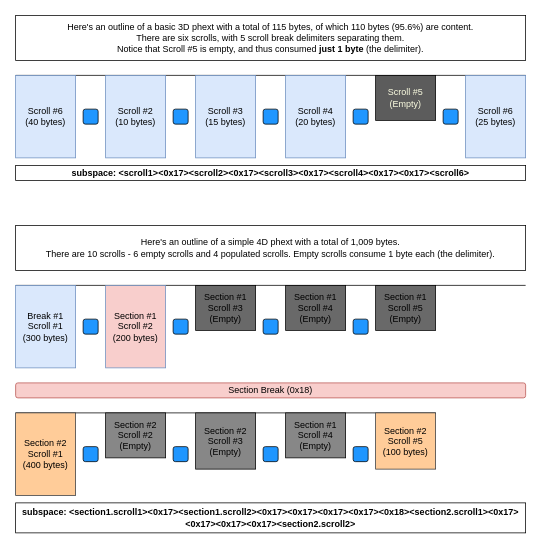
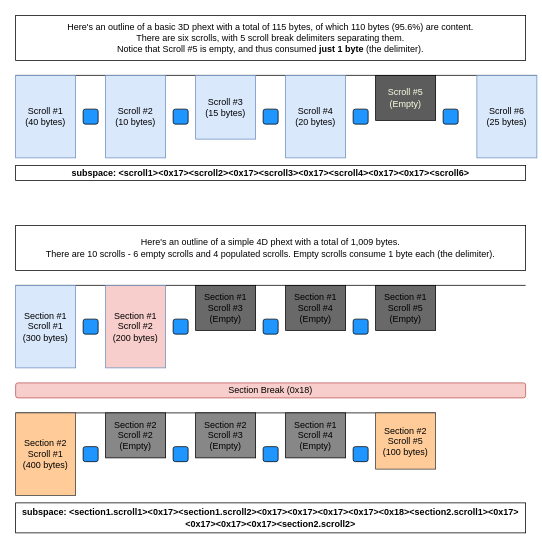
(45, 117) -> (45, 117)
(225, 117) -> (225, 107)
(495, 117) -> (507, 117)
(45, 327) -> (45, 327)
(225, 441) -> (225, 435)
